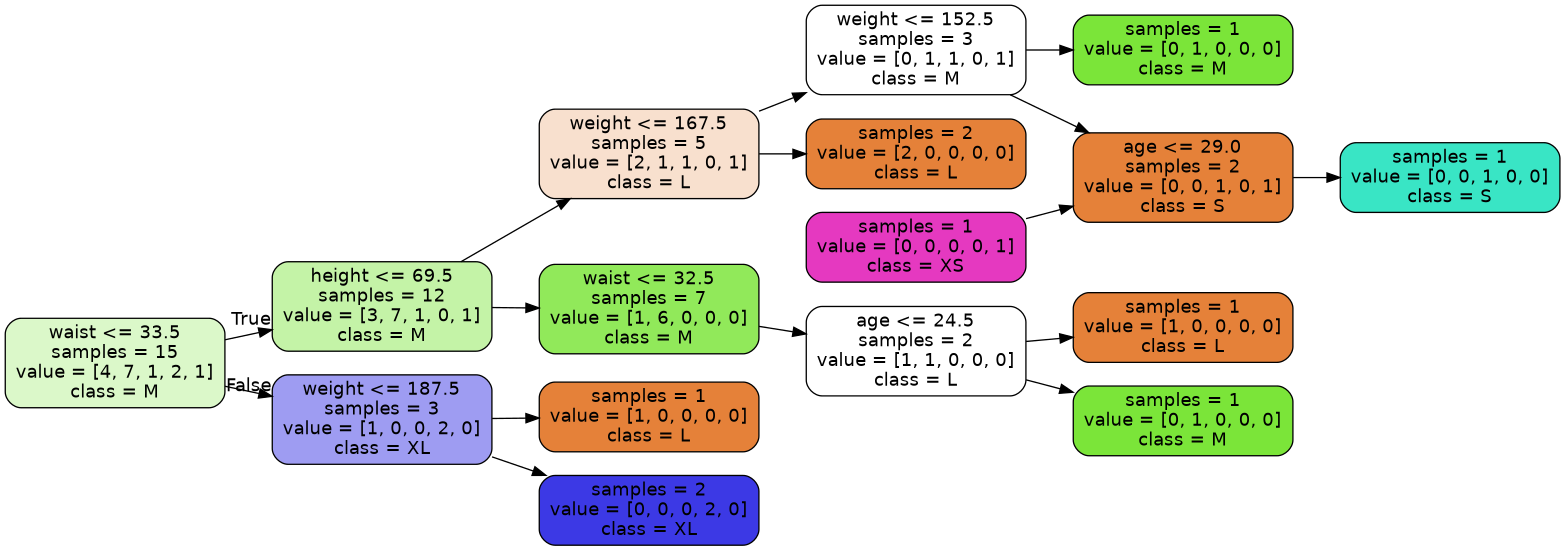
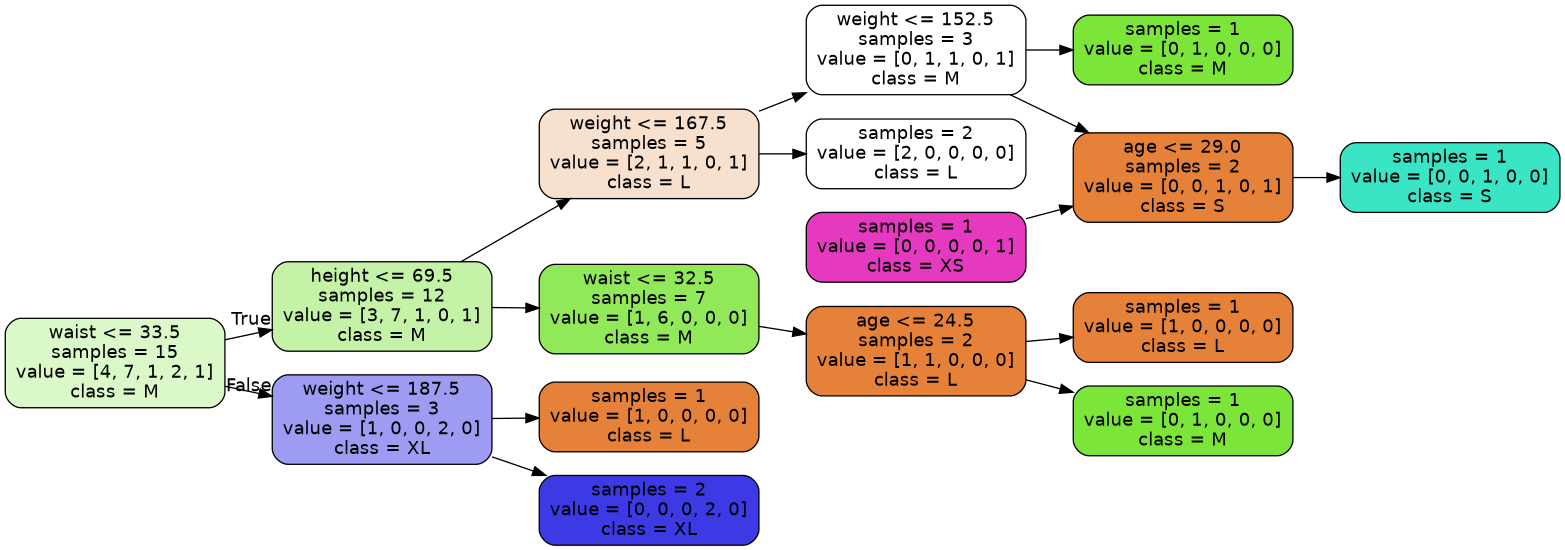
(916, 154) -> (916, 154)
(916, 351) -> (916, 351)
